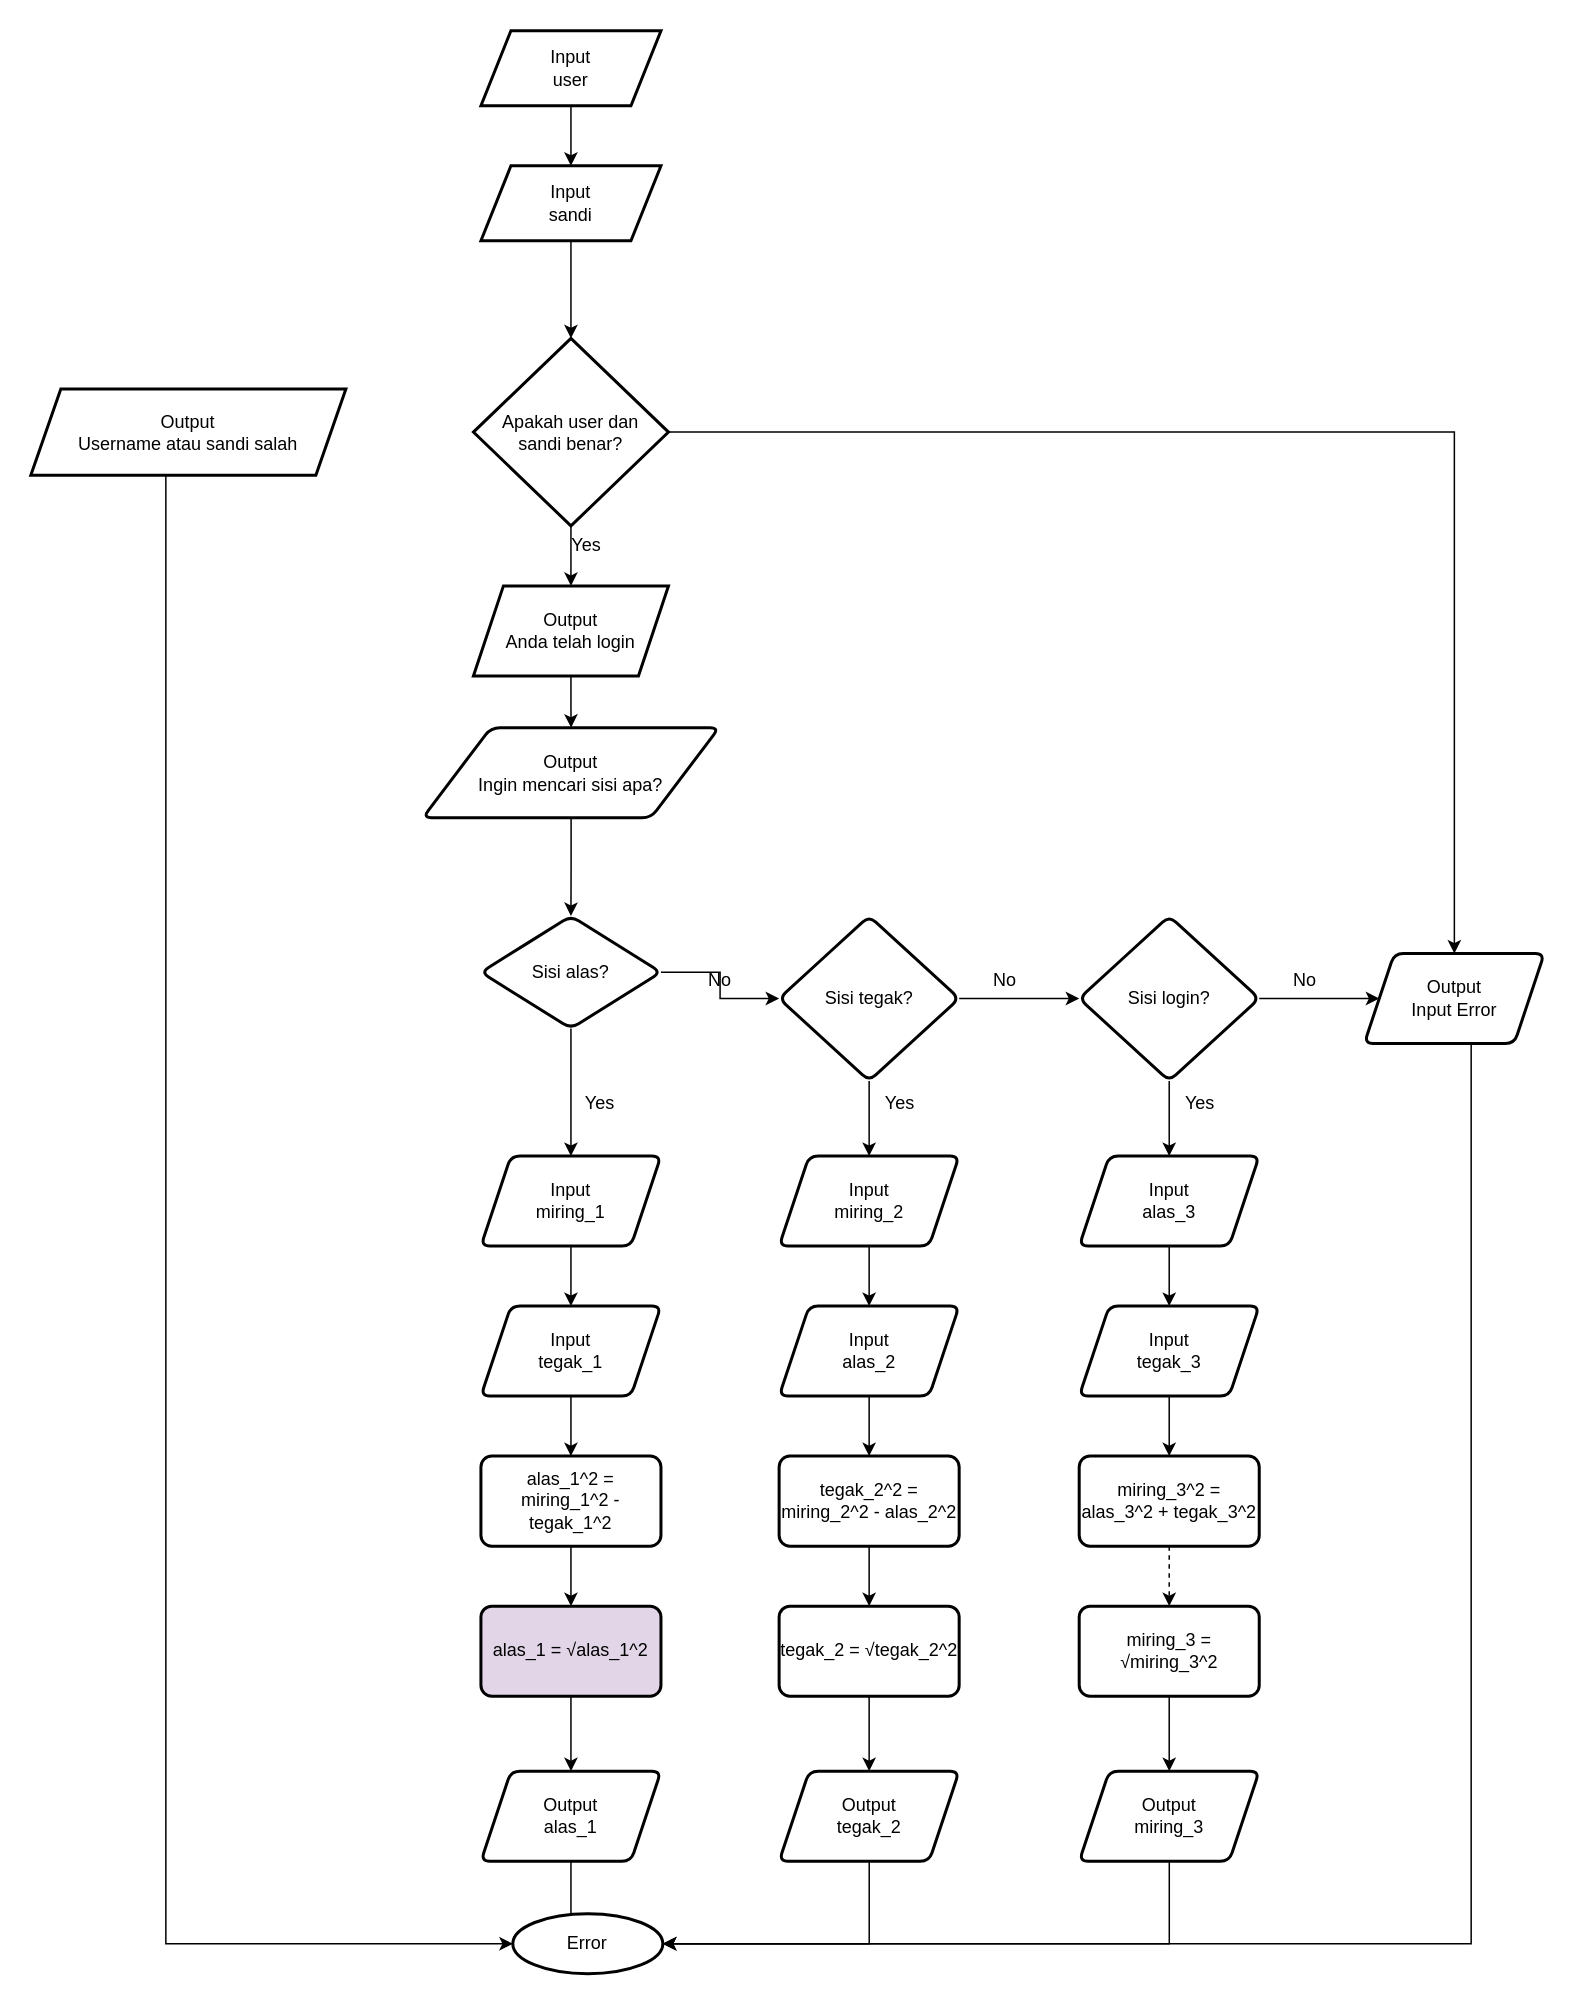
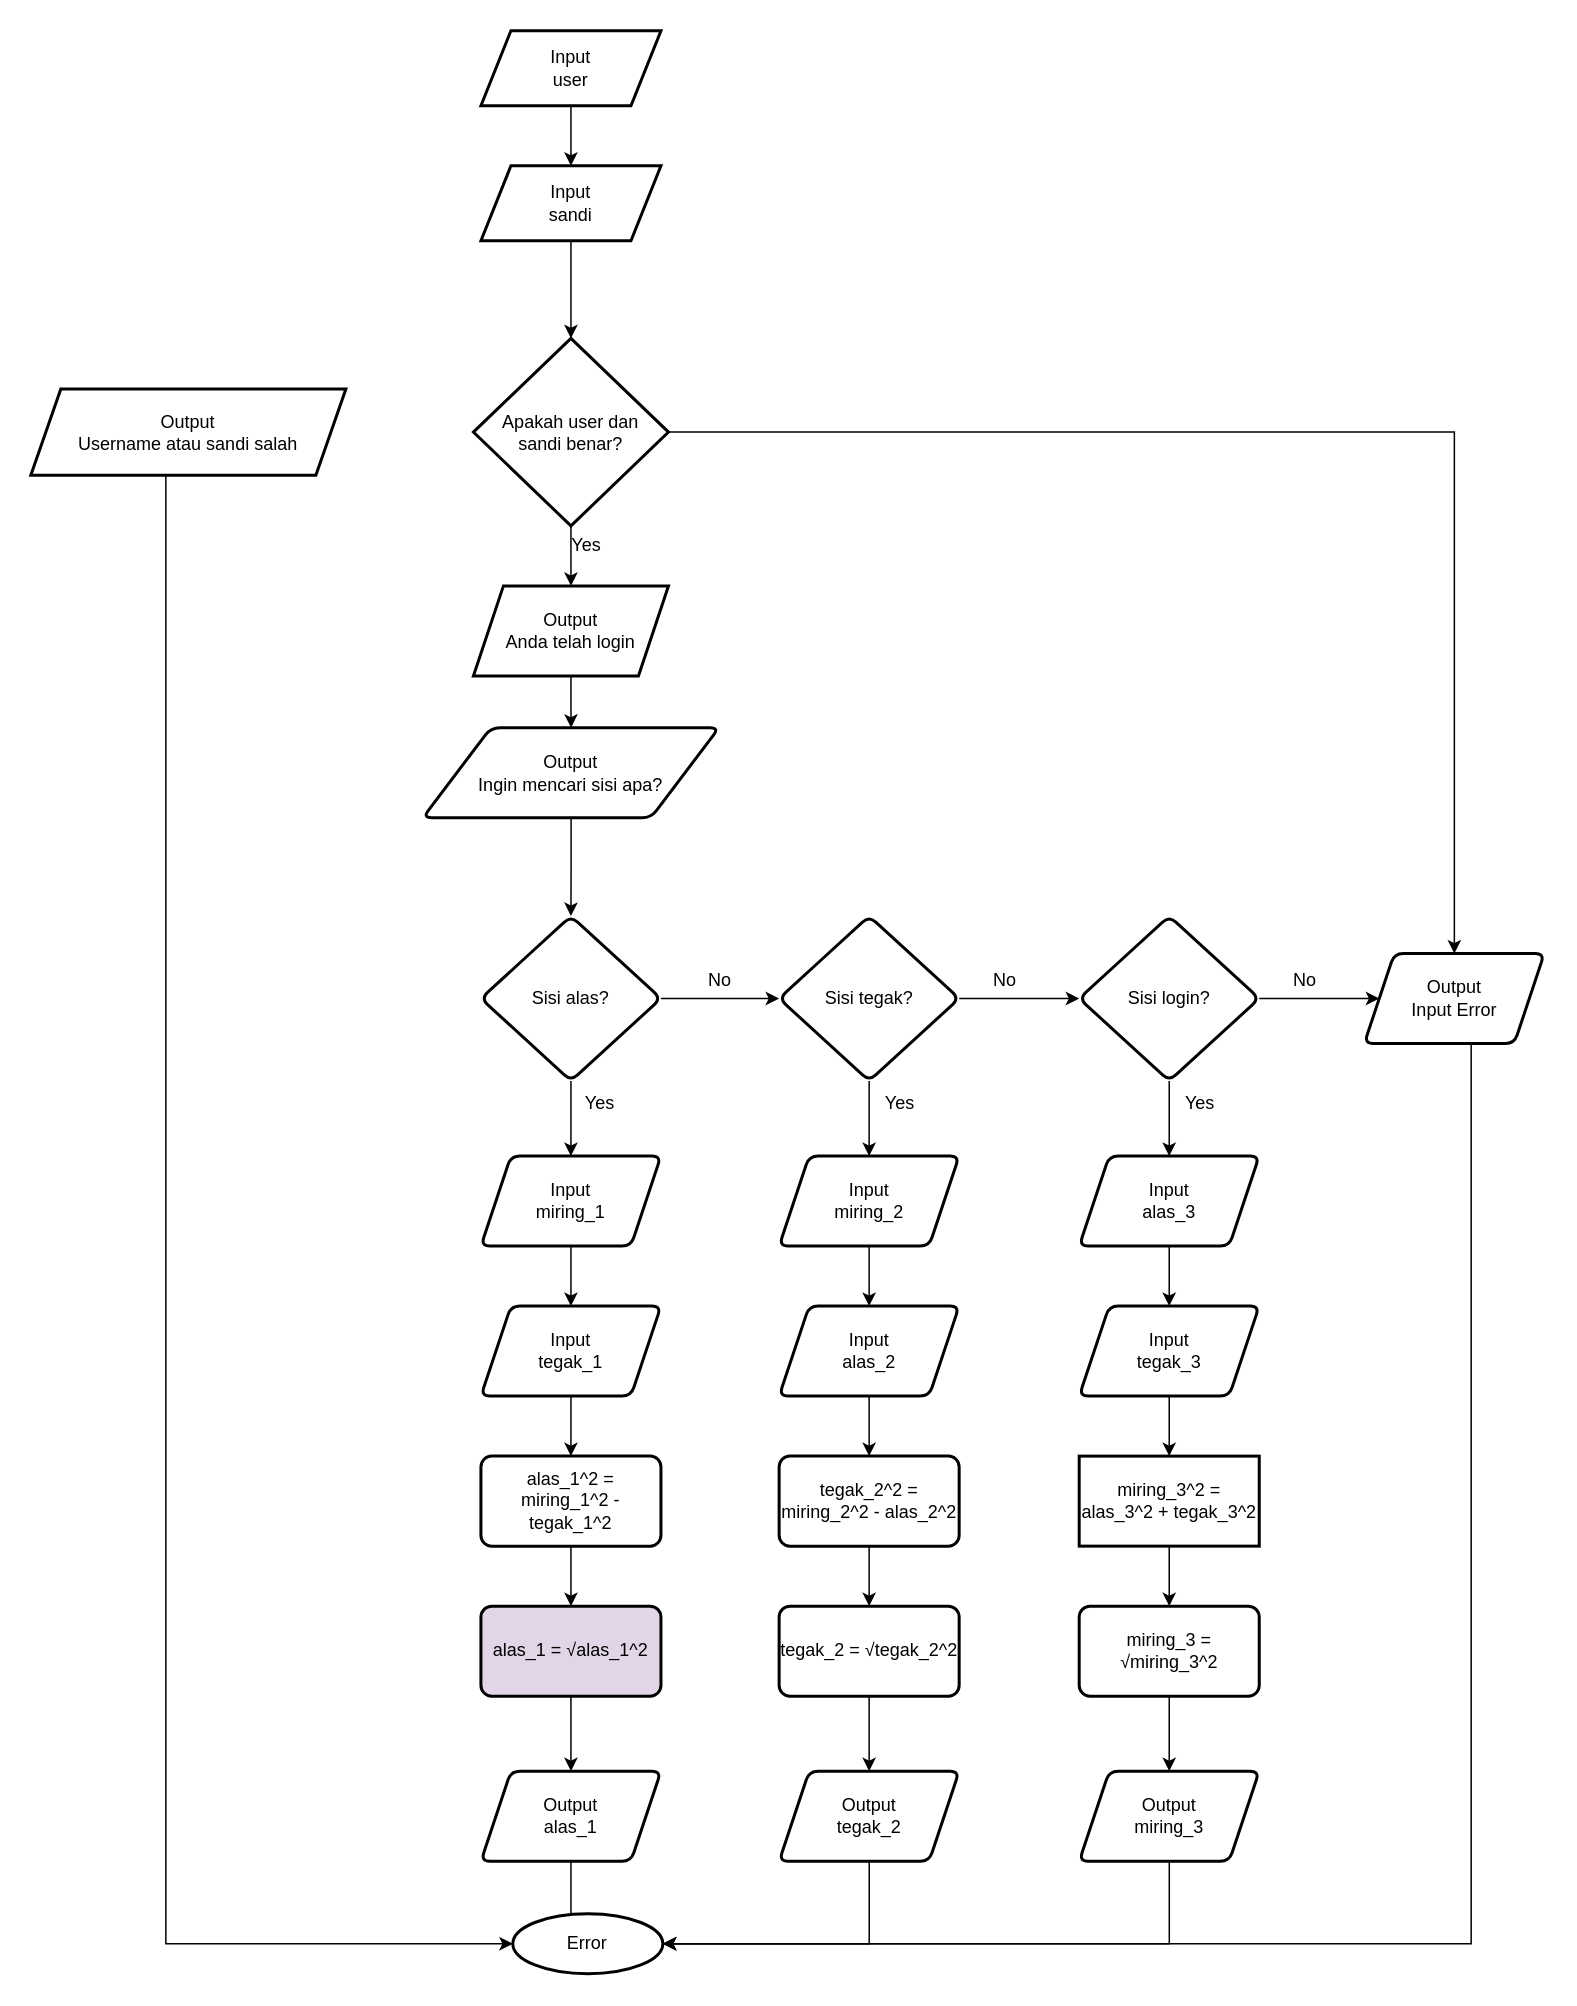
(571, 972) -> (571, 998)
(1169, 1501) -> (1169, 1501)
(1169, 1570) -> (1169, 1570)
